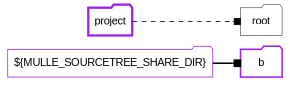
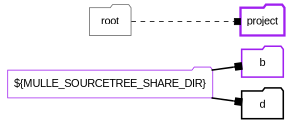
(183, 22) -> (182, 22)
none -> (262, 105)
